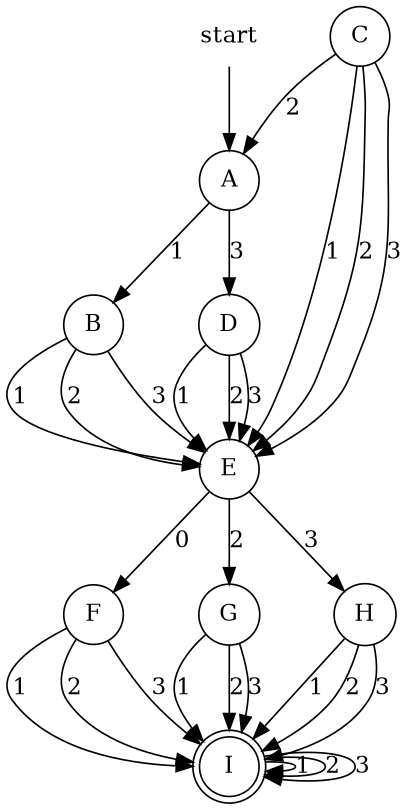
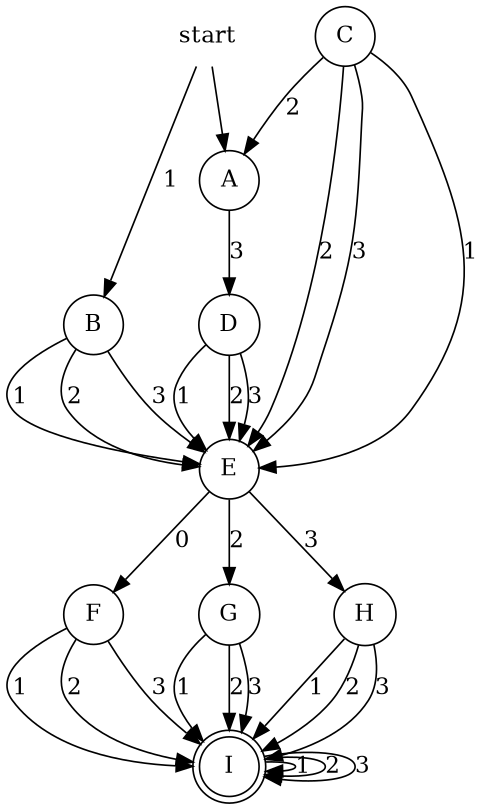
(167, 246) -> (154, 173)
